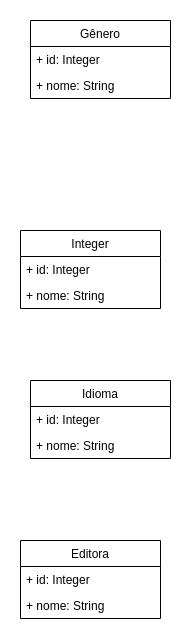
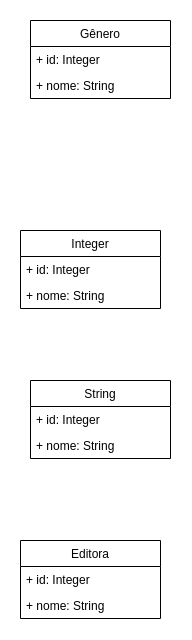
(100, 394) -> (100, 394)
